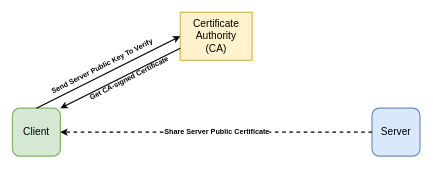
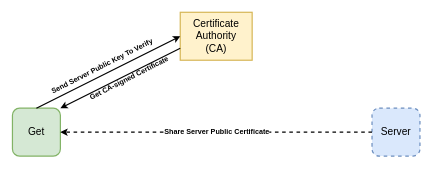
(36, 132) -> (36, 132)
(396, 132) -> (396, 132)
